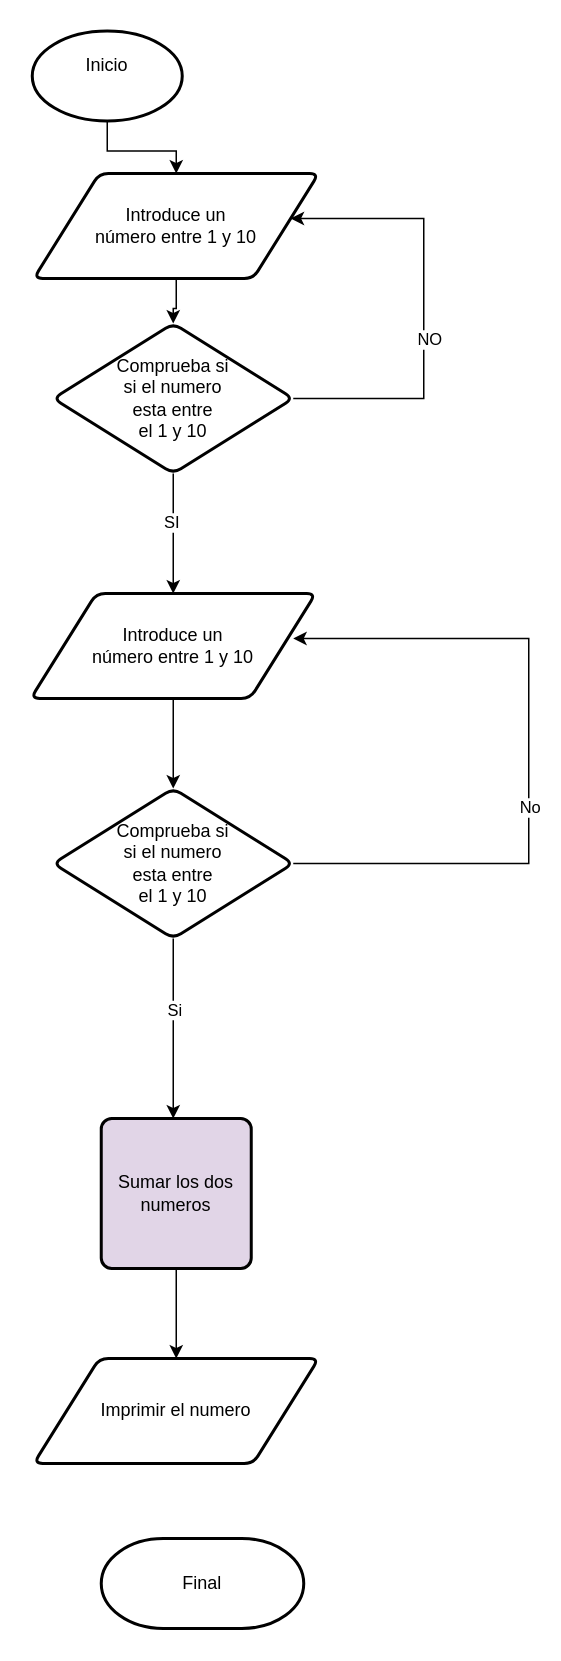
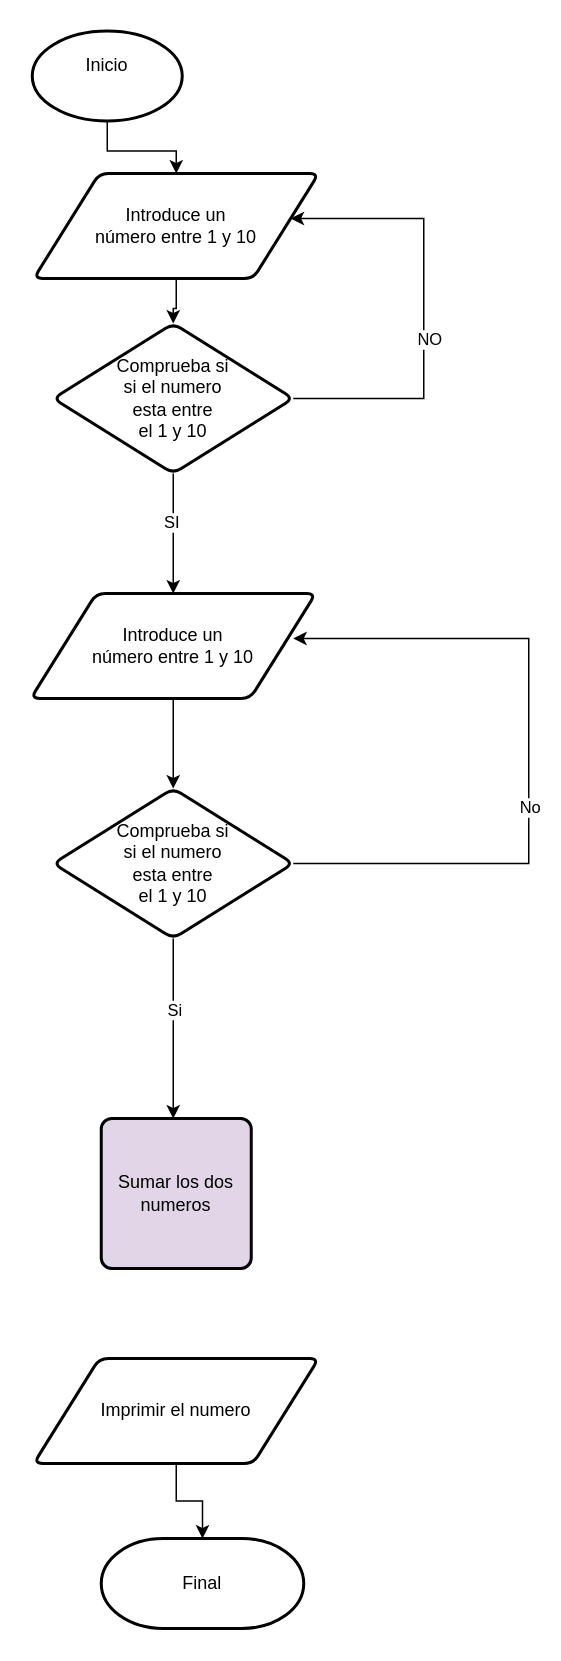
(176, 1308) -> none
none -> (184, 1501)
